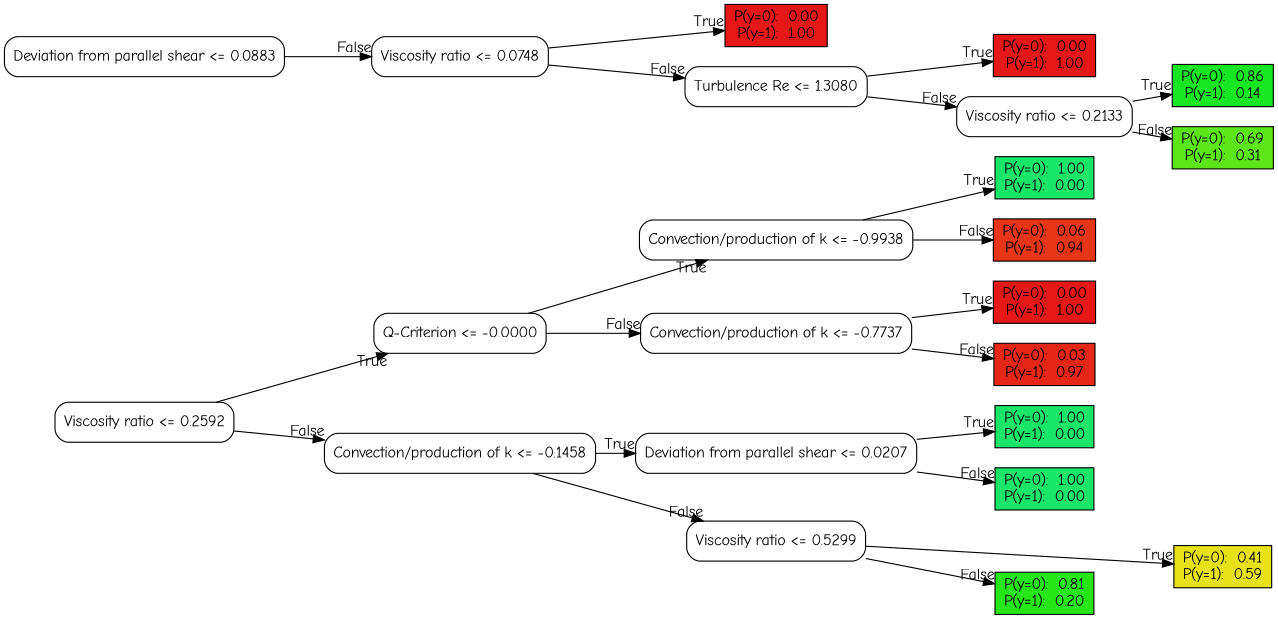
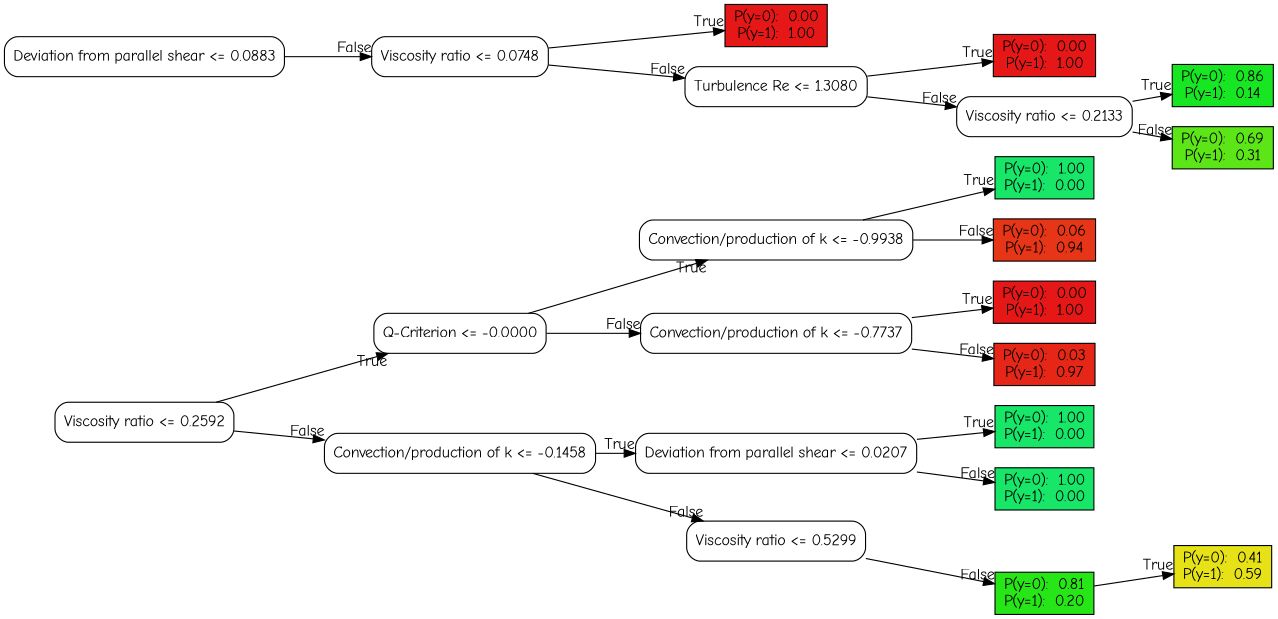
(1014, 555) -> (1128, 581)
